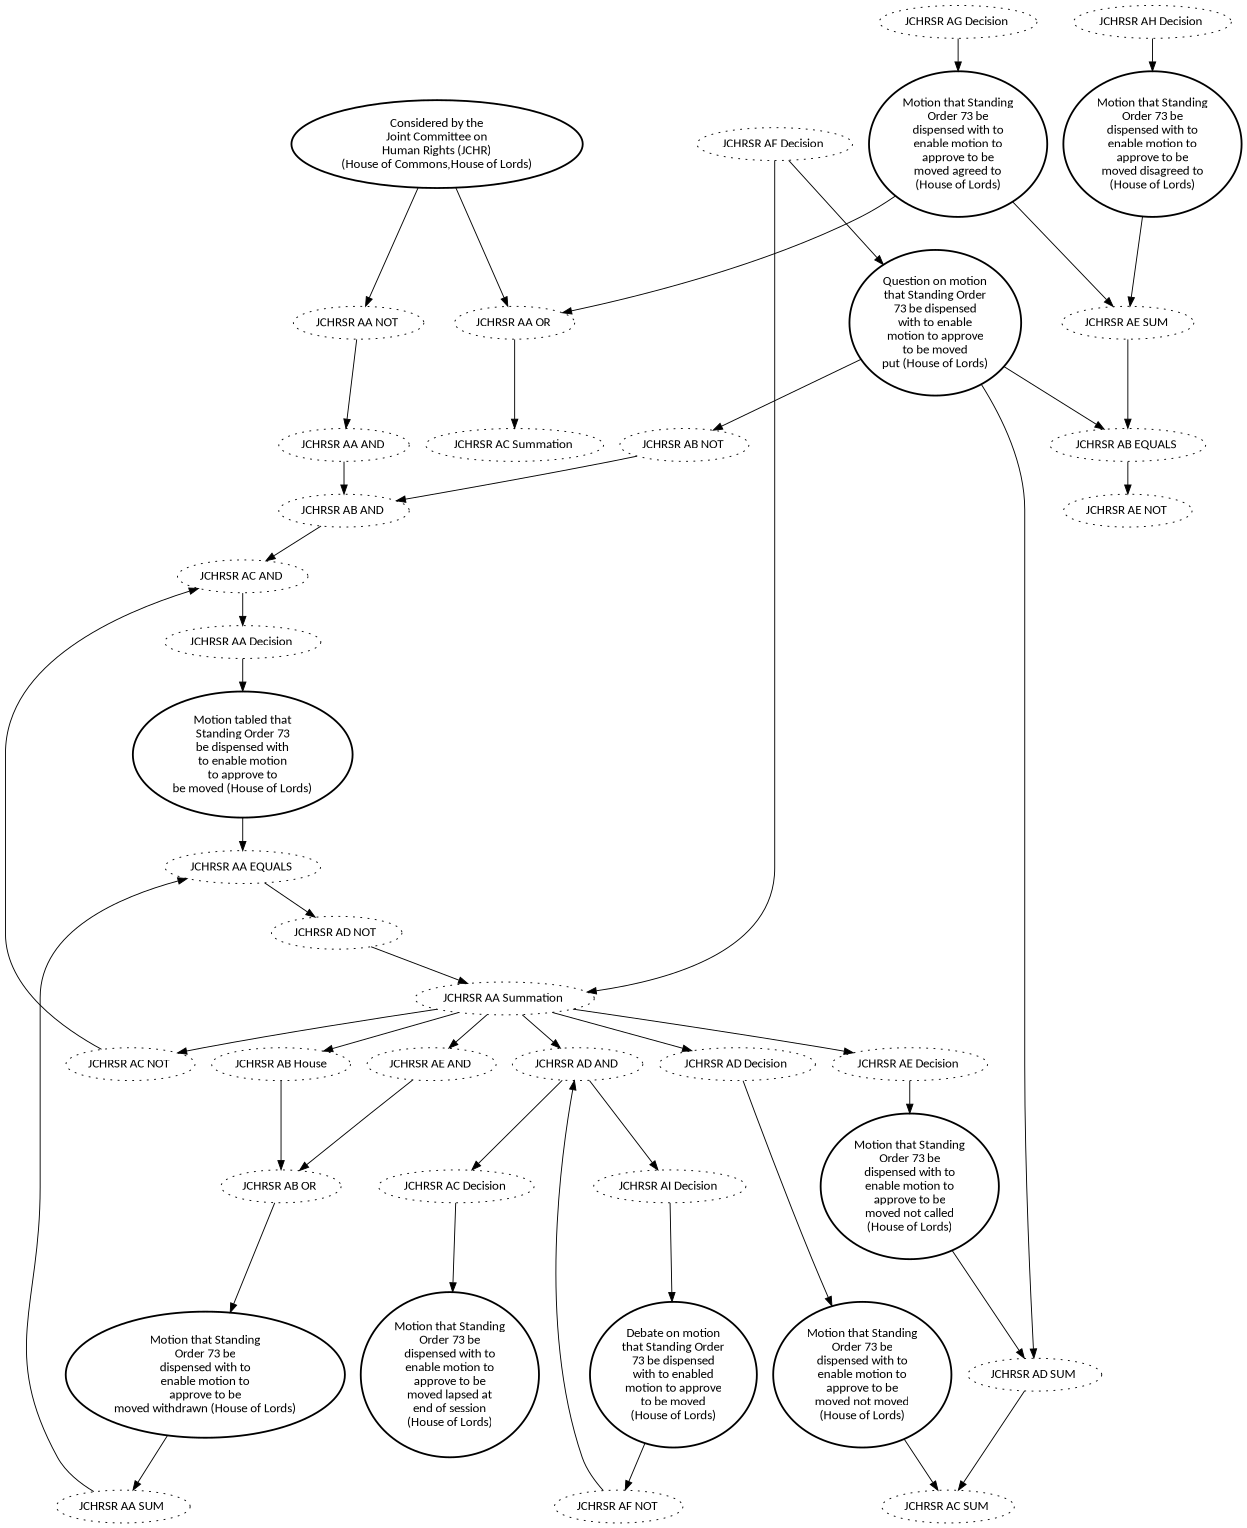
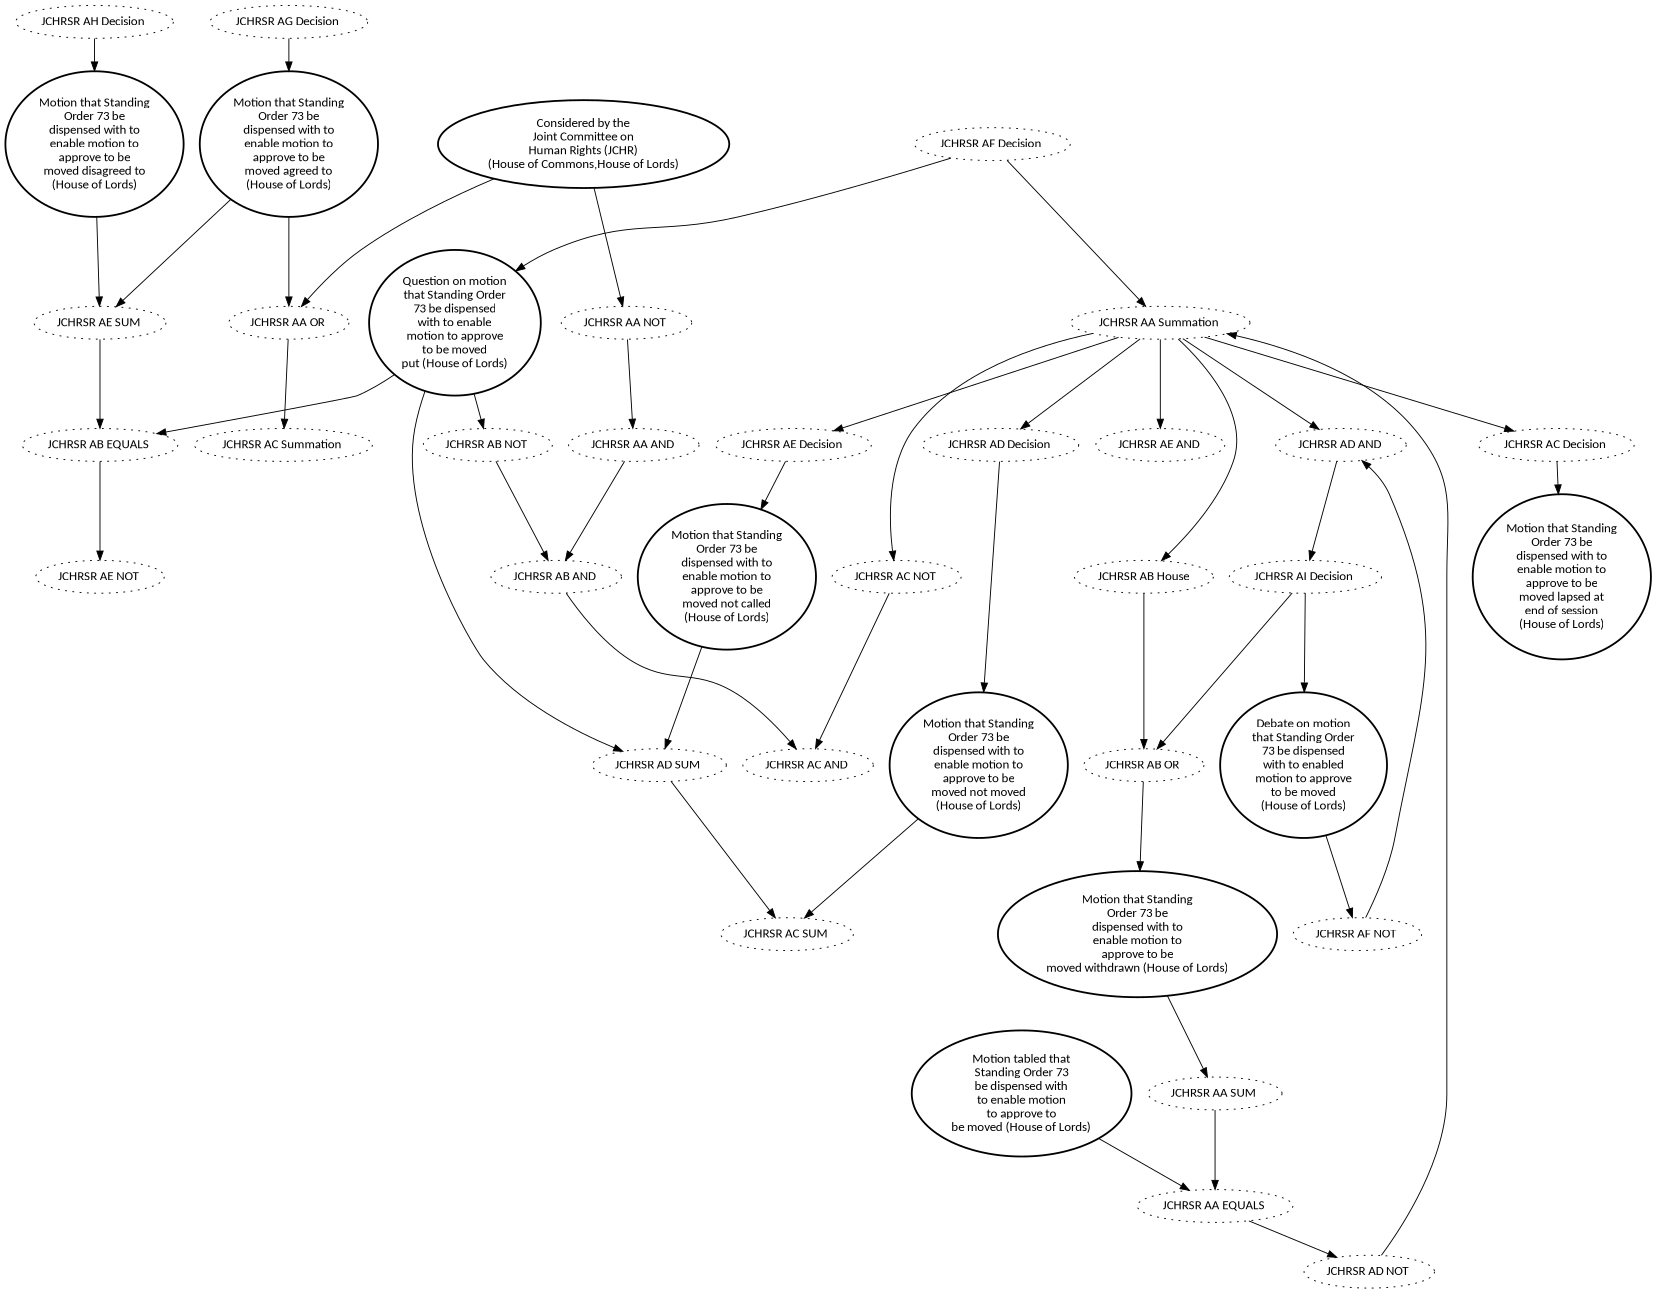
(243, 642) -> none
(360, 1122) -> (1228, 667)
(520, 1122) -> (1332, 376)
